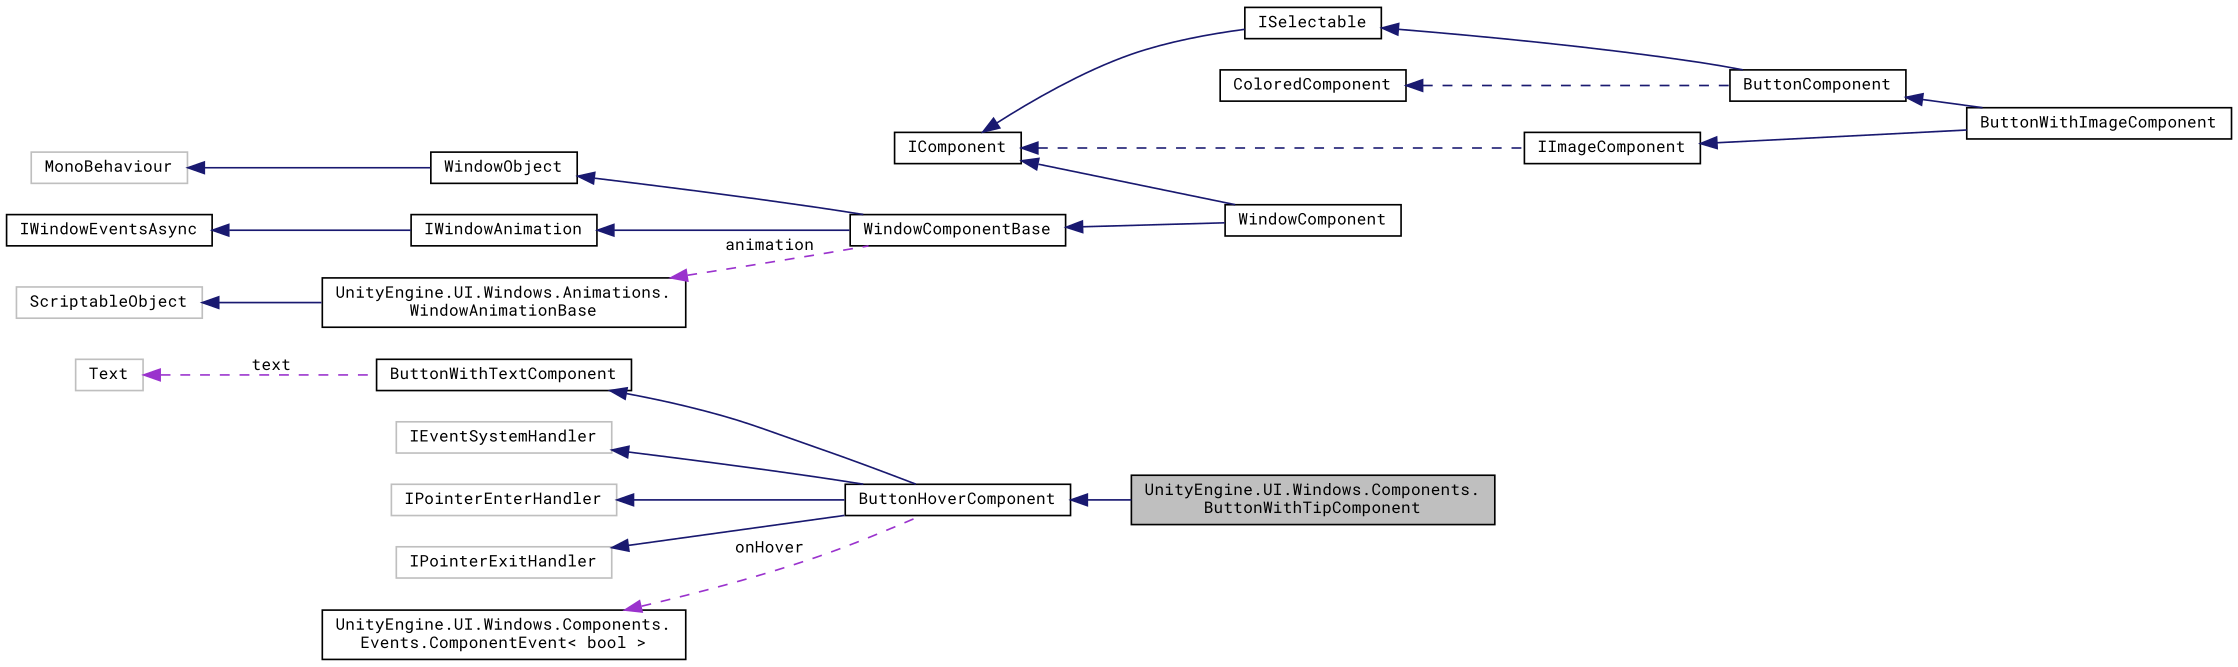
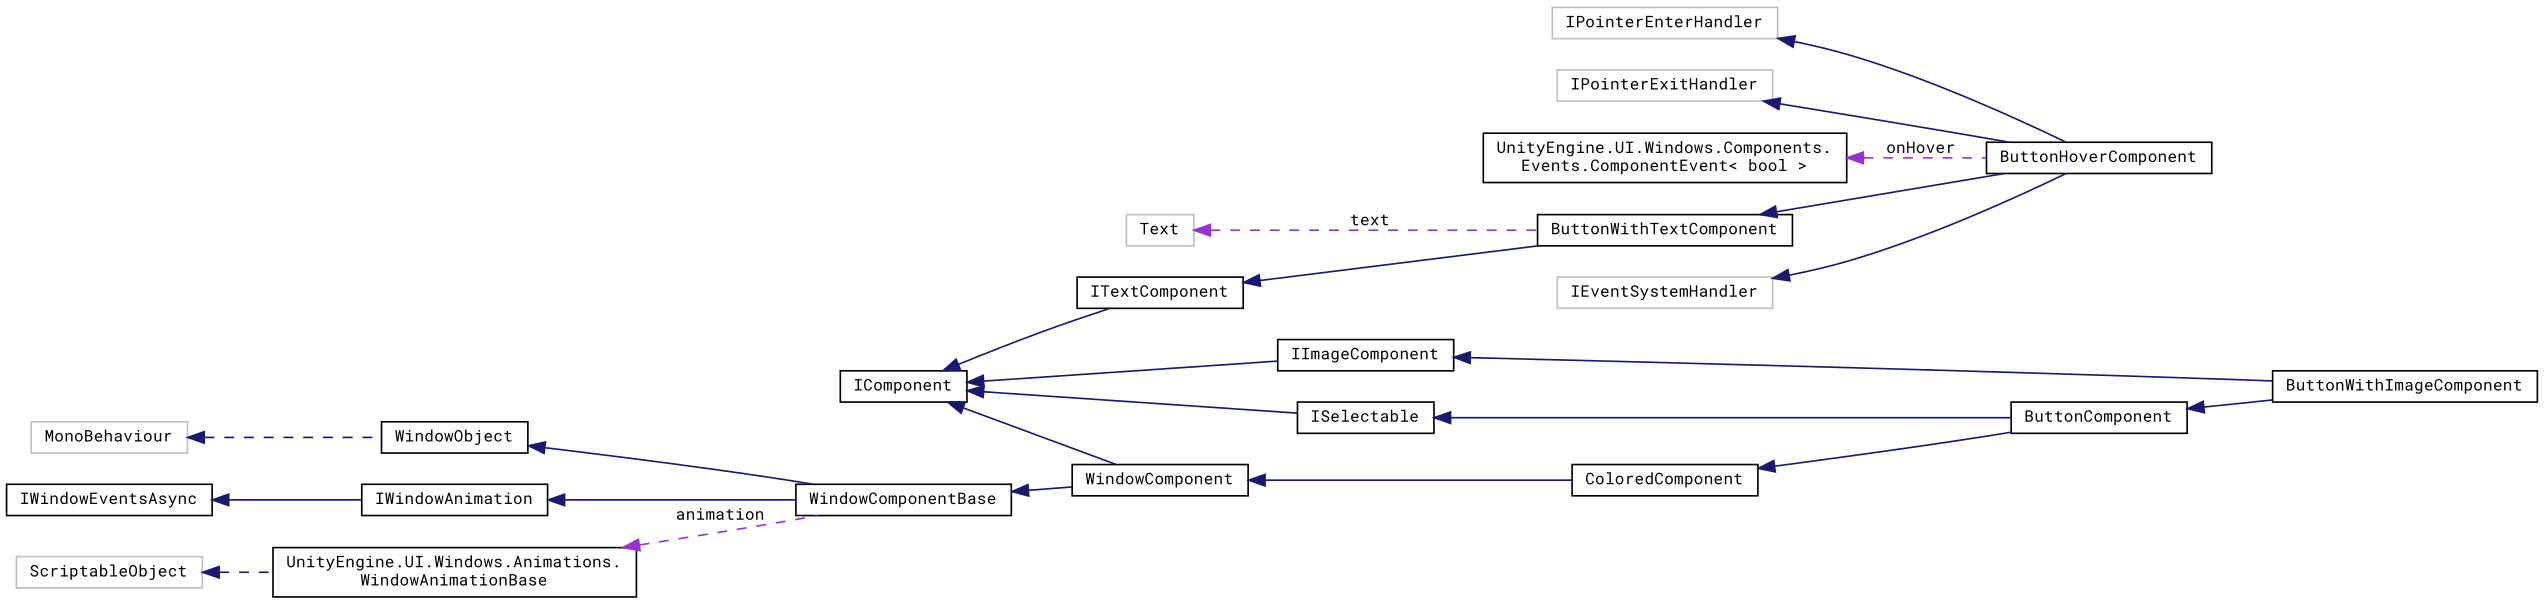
(1576, 86) -> (1893, 450)
(1281, 148) -> (1131, 371)
(317, 168) -> (293, 437)
none -> (1160, 293)
(270, 303) -> (246, 572)
none -> (1419, 480)
(1313, 500) -> none
